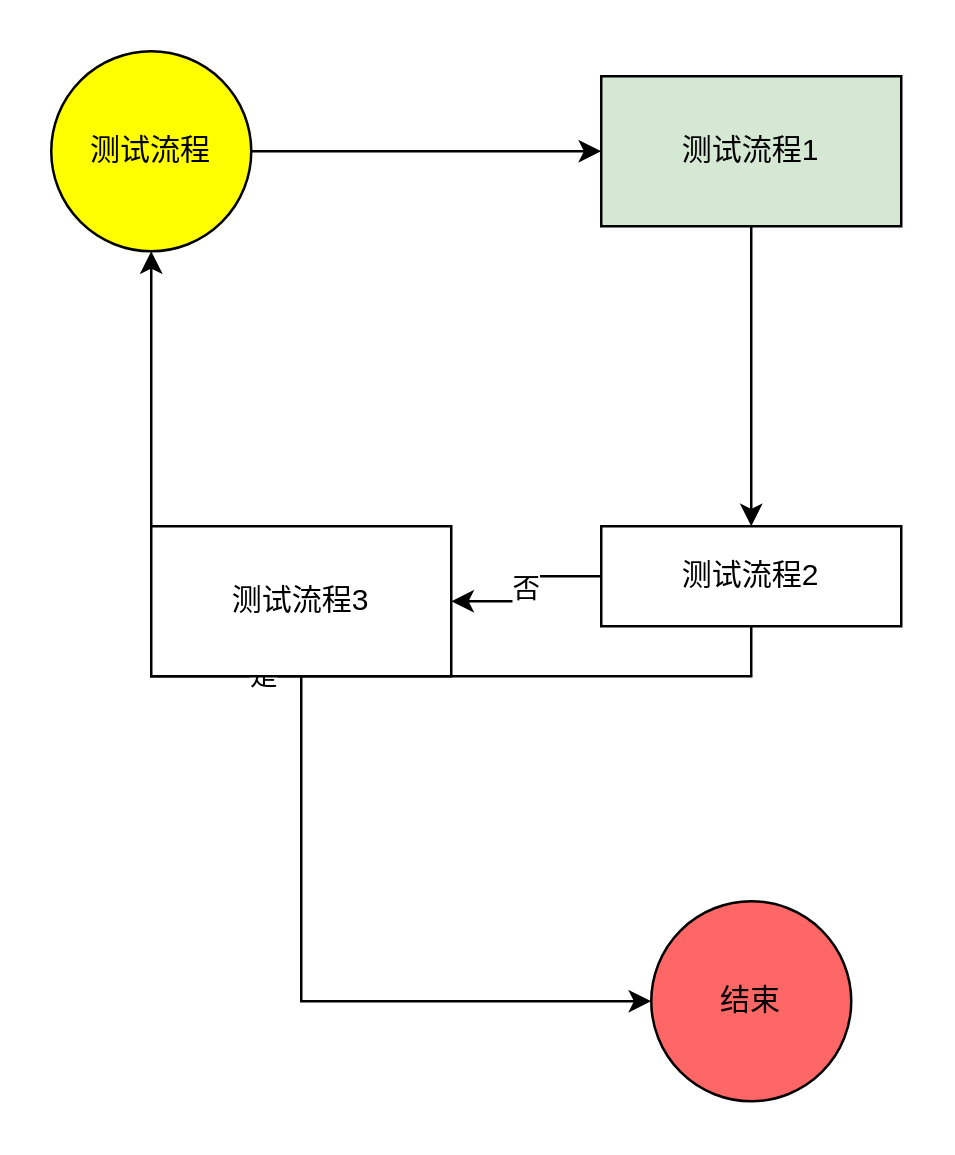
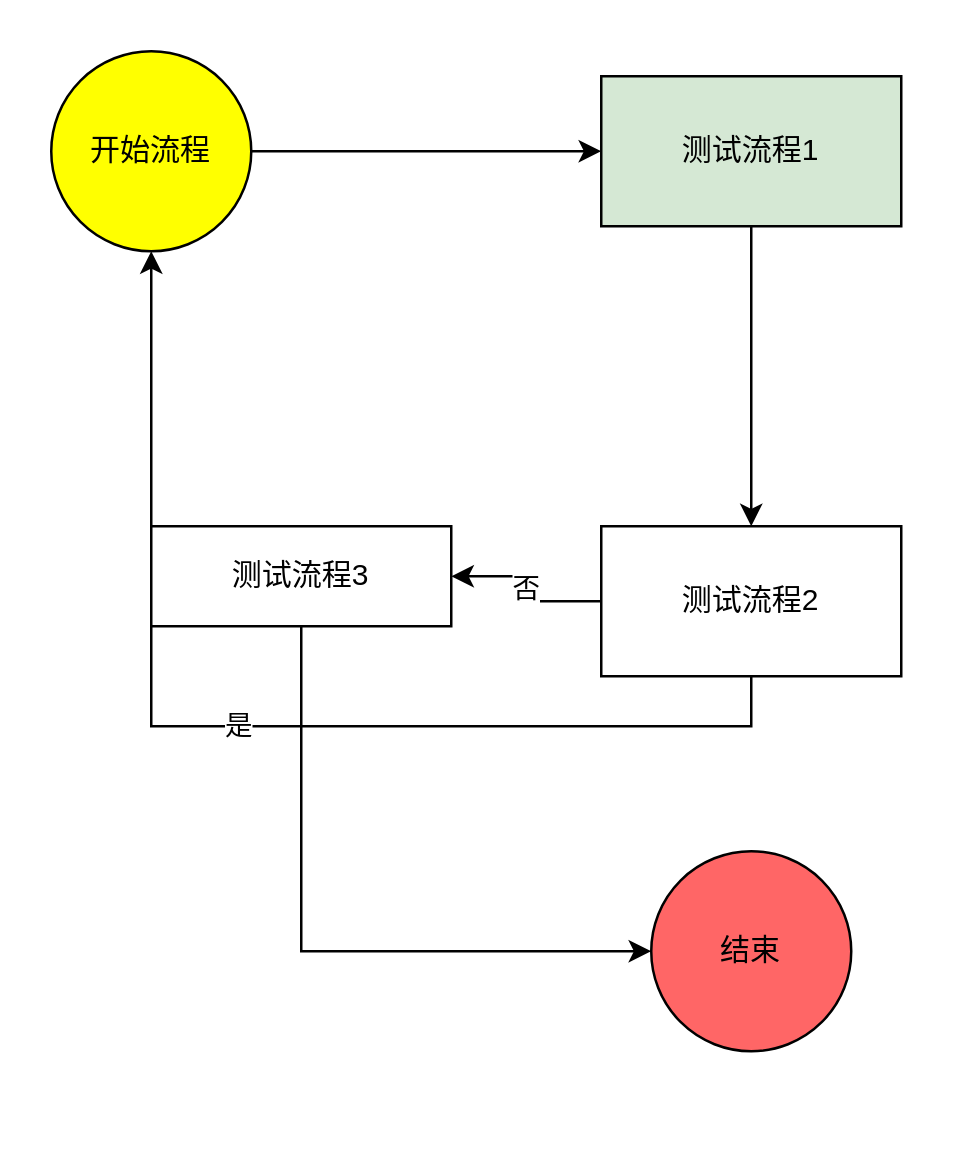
(151, 151) -> (151, 151)
(751, 576) -> (751, 601)
(301, 601) -> (301, 576)
(751, 1001) -> (751, 951)
